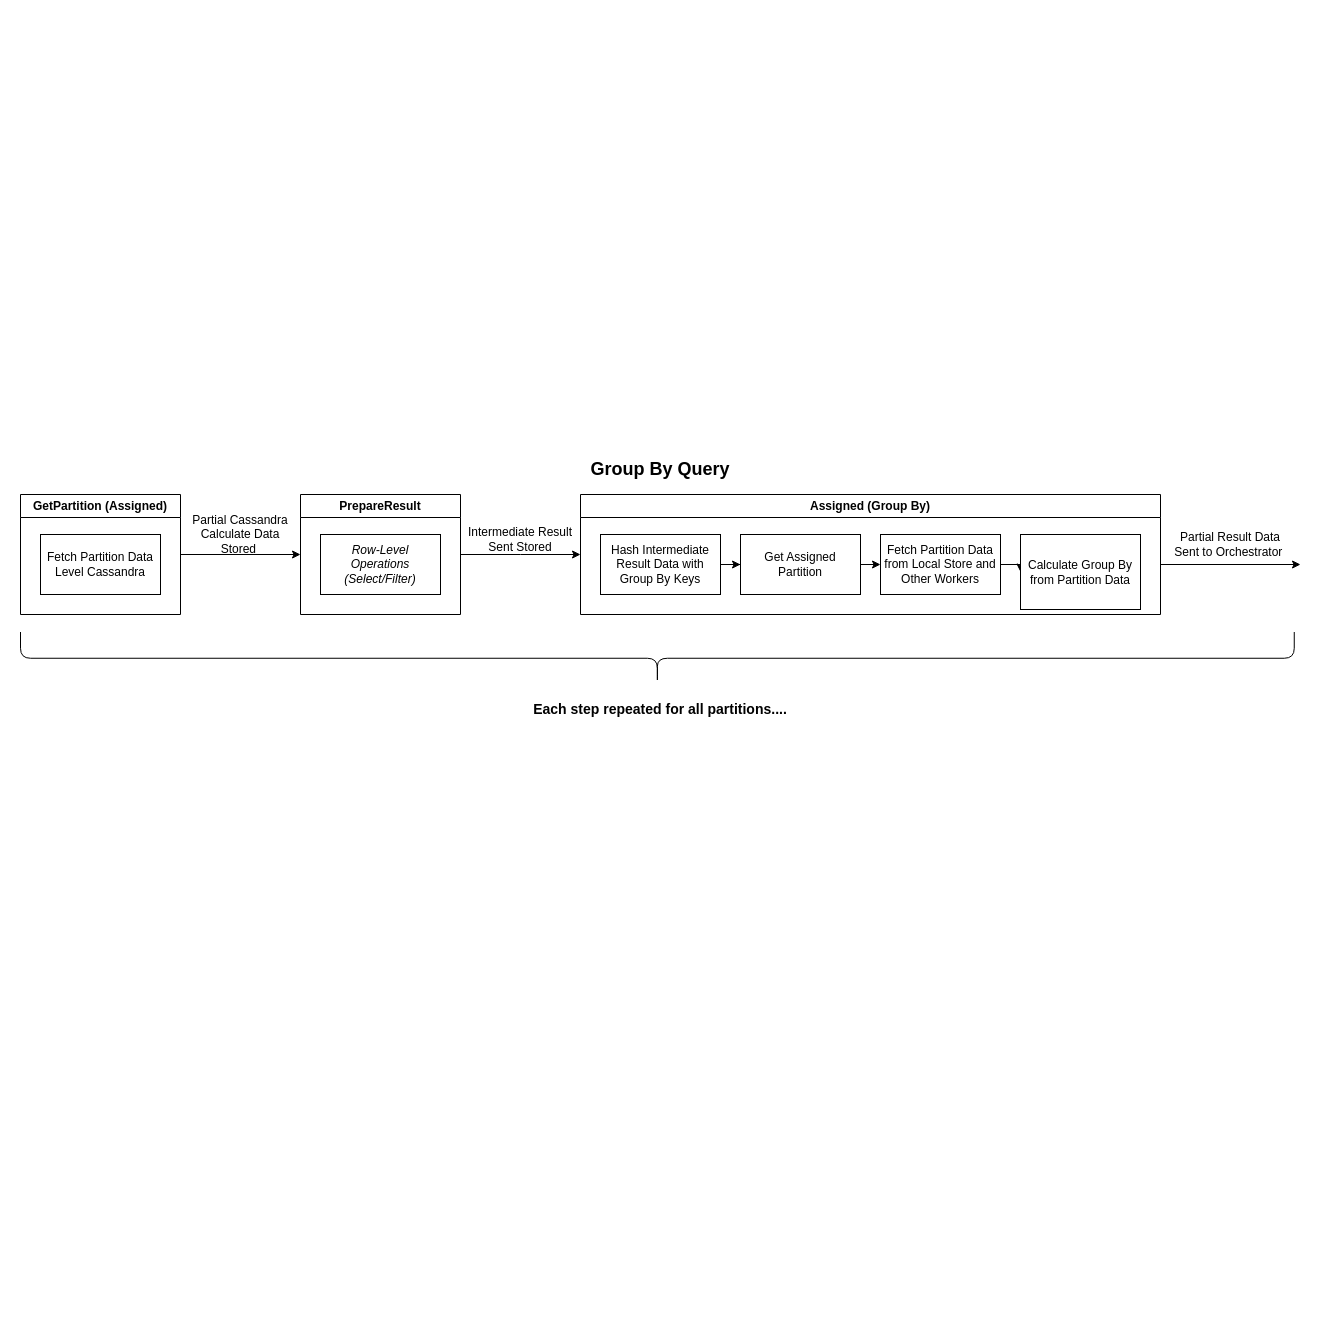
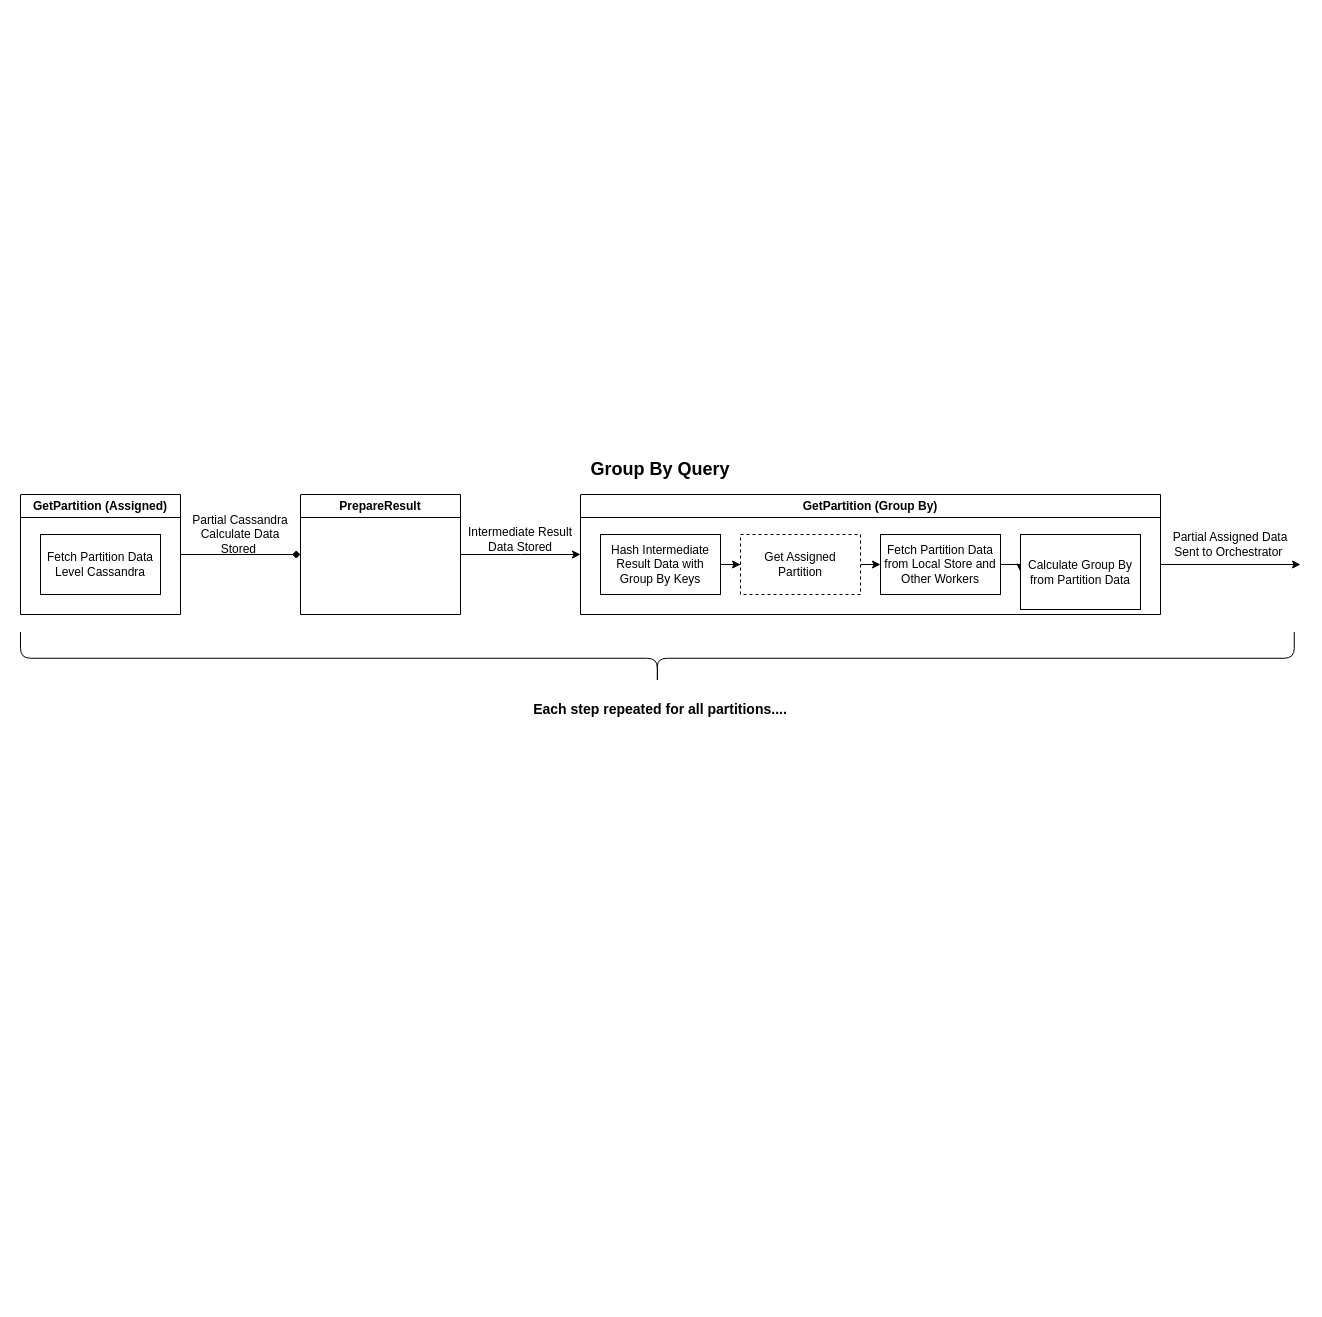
(871, 507) -> (871, 507)
(521, 540) -> (521, 540)
(1231, 545) -> (1231, 545)
(292, 555) -> (292, 555)
(381, 565) -> none
(801, 565) -> (801, 565)
